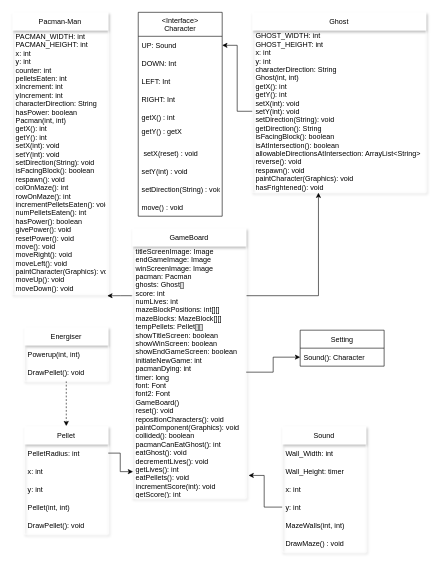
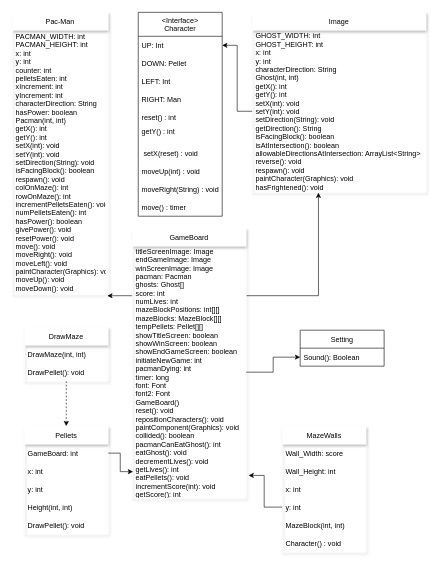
(60, 22) -> (60, 22)
(339, 22) -> (339, 22)
(158, 46) -> (154, 46)
(158, 64) -> (162, 64)
(160, 100) -> (160, 100)
(164, 118) -> (166, 118)
(167, 131) -> (164, 131)
(171, 172) -> (175, 172)
(191, 190) -> (186, 190)
(166, 208) -> (168, 208)
(66, 337) -> (66, 337)
(58, 355) -> (60, 355)
(338, 358) -> (333, 358)
(66, 436) -> (66, 436)
(324, 436) -> (324, 436)
(56, 454) -> (53, 454)
(310, 454) -> (315, 454)
(316, 472) -> (312, 472)
(54, 508) -> (55, 508)
(318, 526) -> (319, 526)
(316, 544) -> (318, 544)
